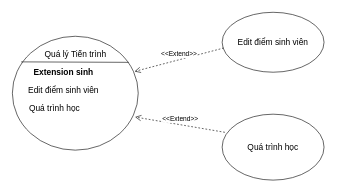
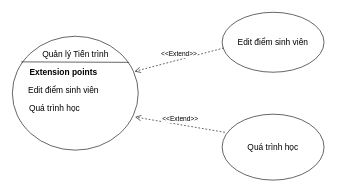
(76, 54) -> (76, 54)
(64, 72) -> (64, 72)
